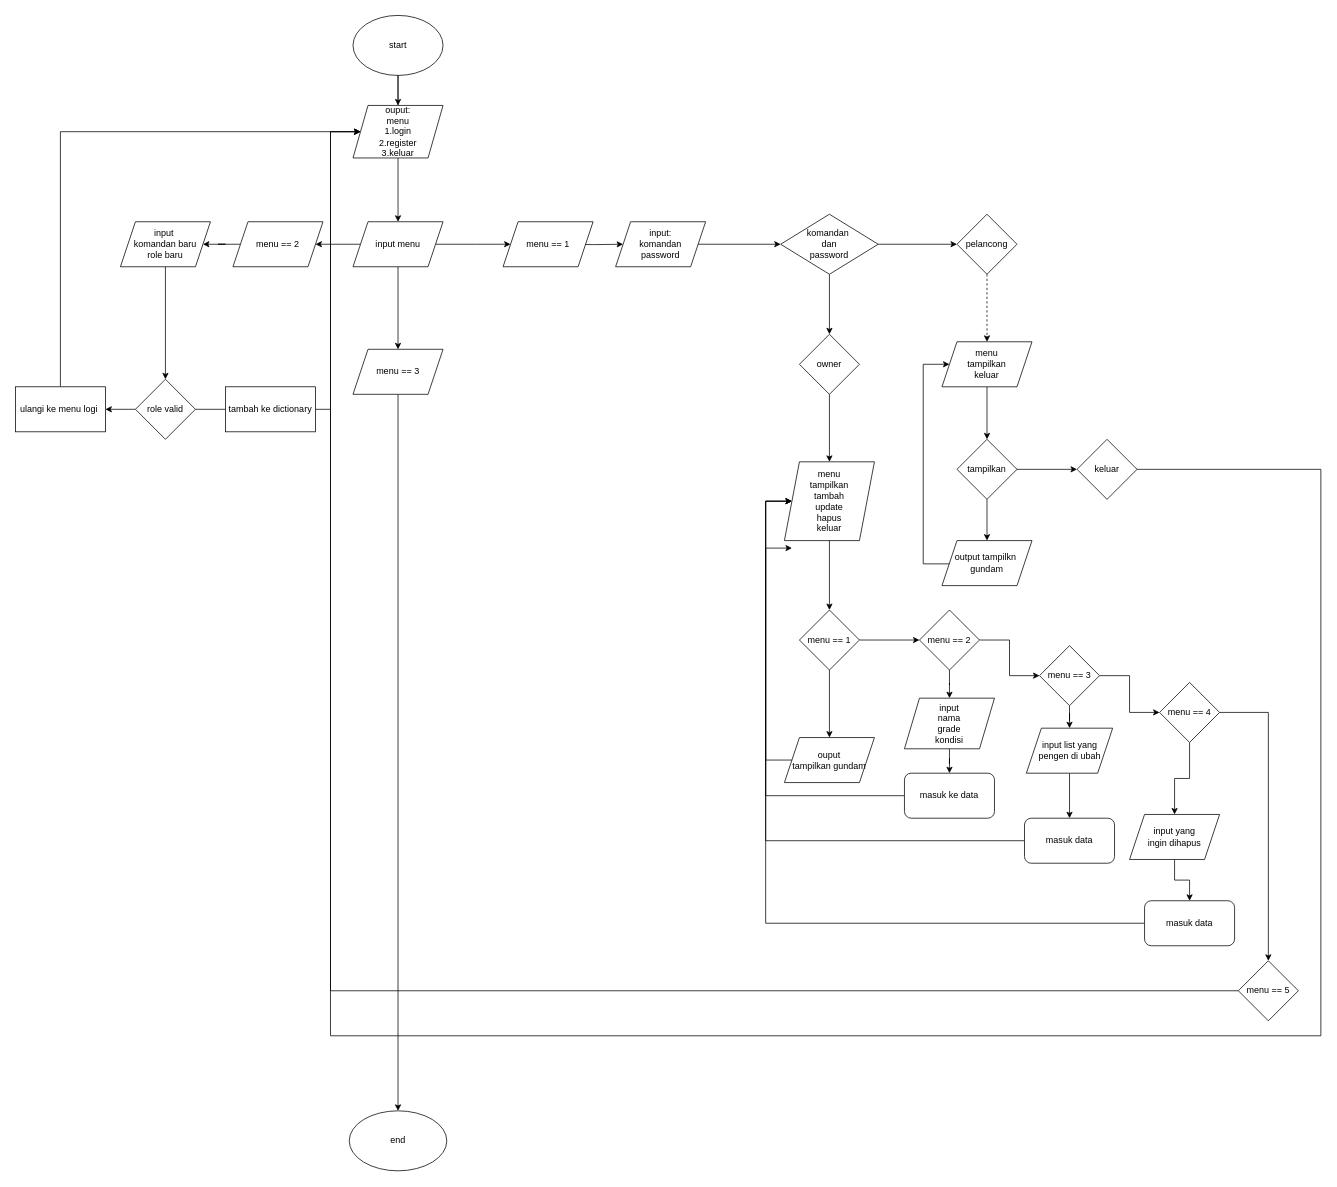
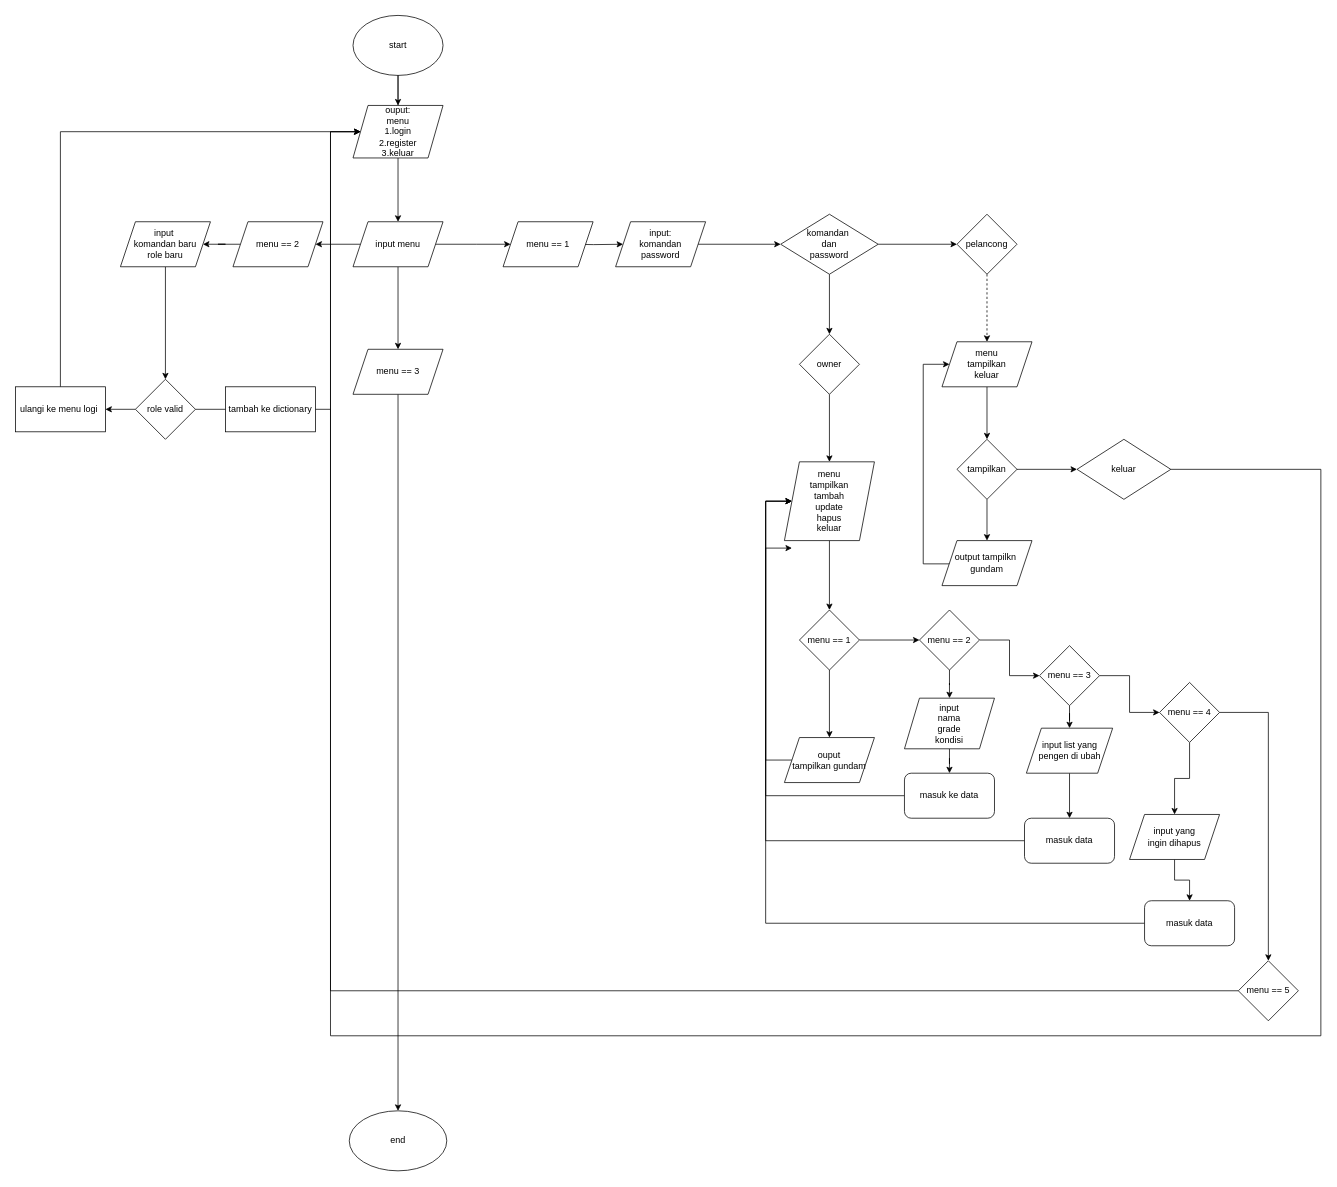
(1107, 469) -> (1124, 469)
